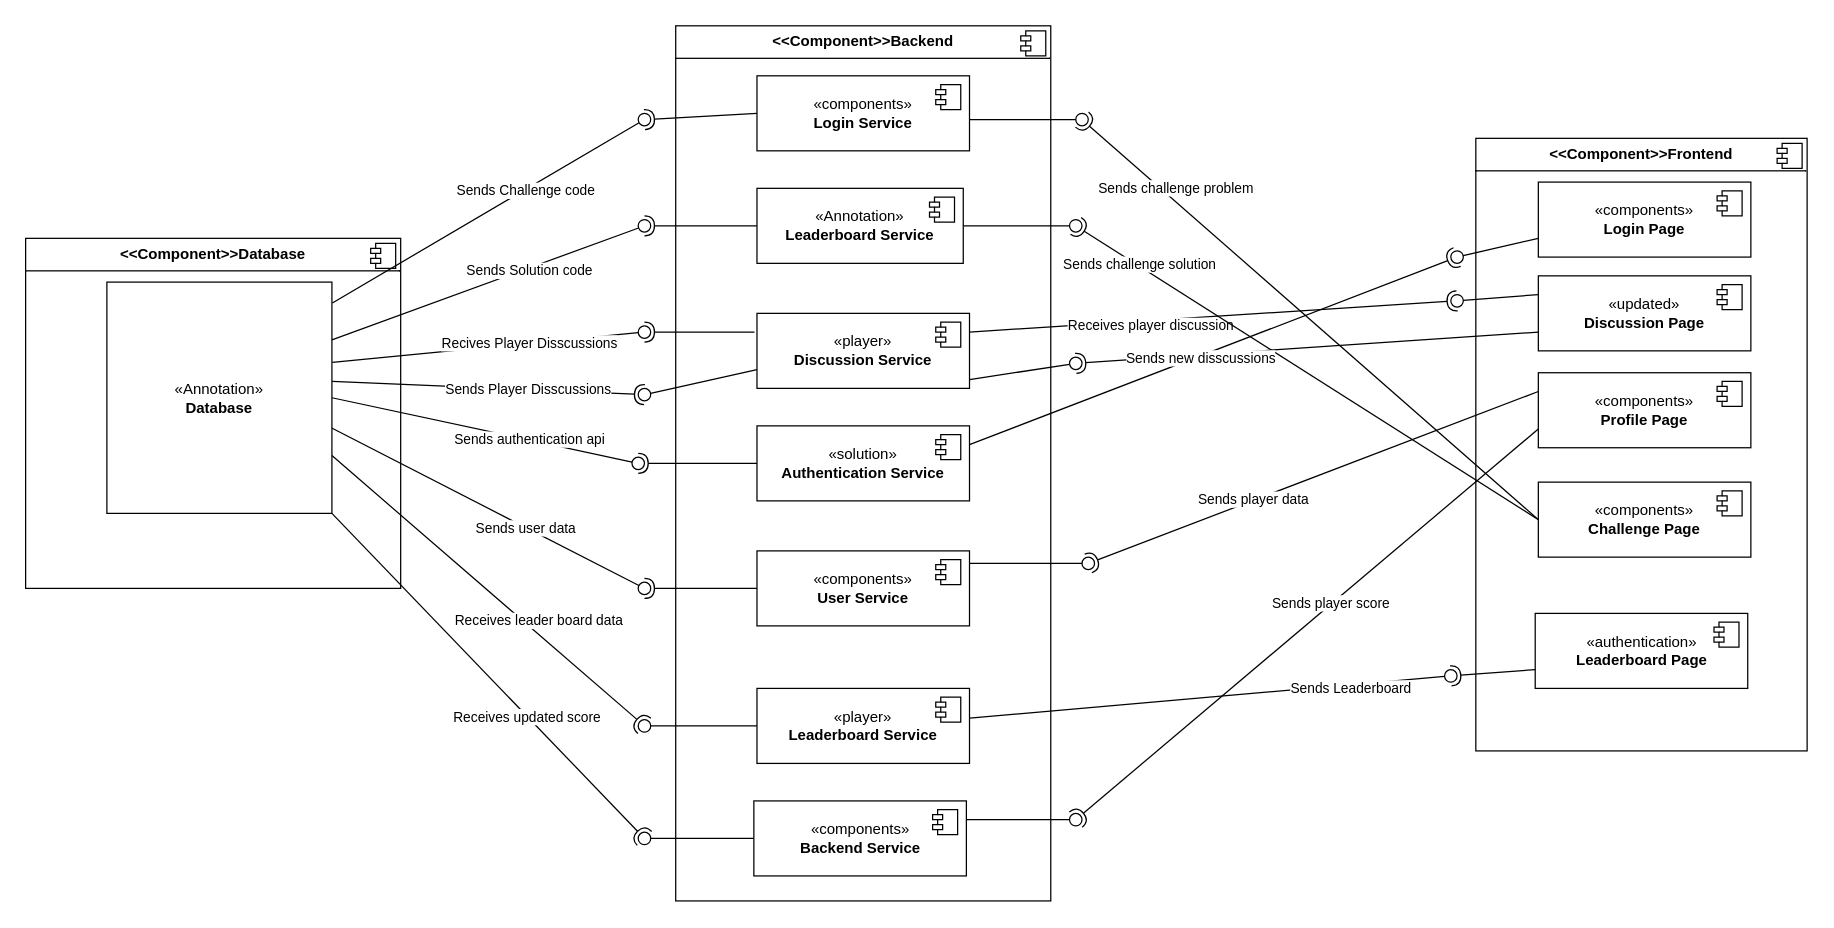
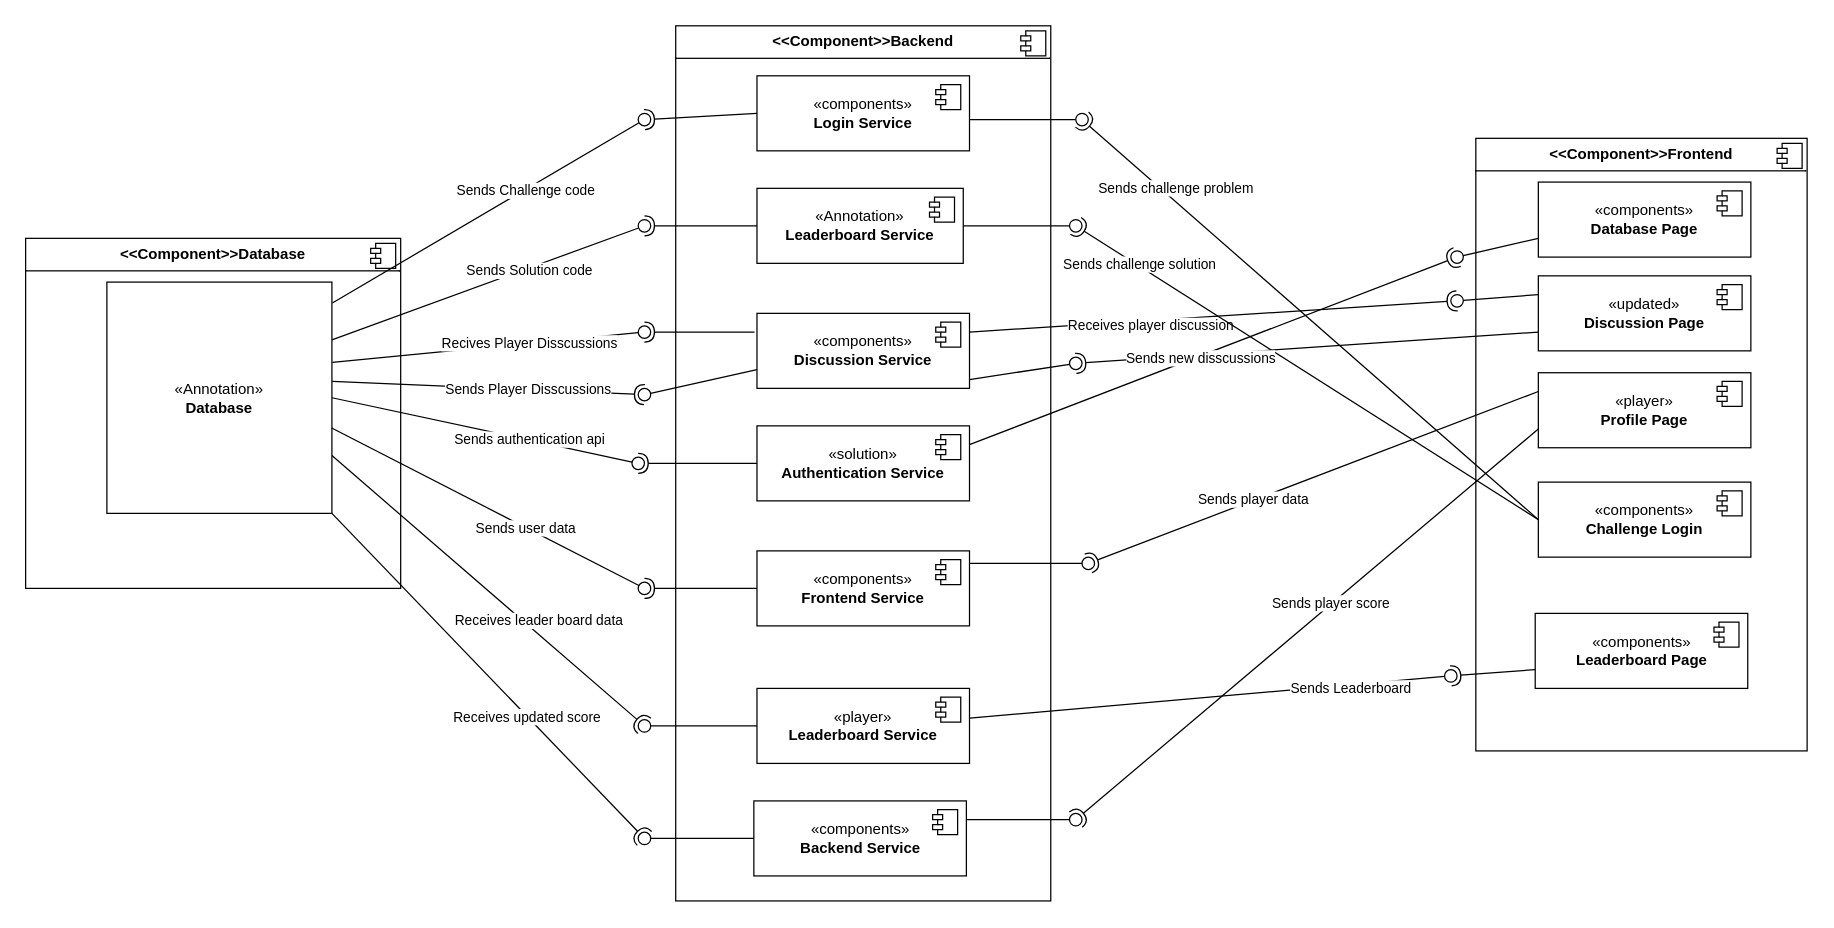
(1644, 219) -> (1644, 219)
(863, 351) -> (863, 351)
(1644, 411) -> (1644, 411)
(1644, 519) -> (1644, 519)
(863, 588) -> (863, 588)
(1642, 651) -> (1642, 651)
